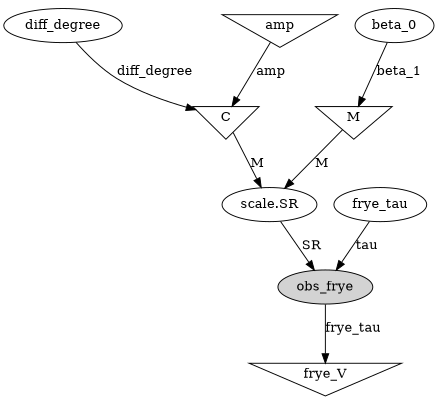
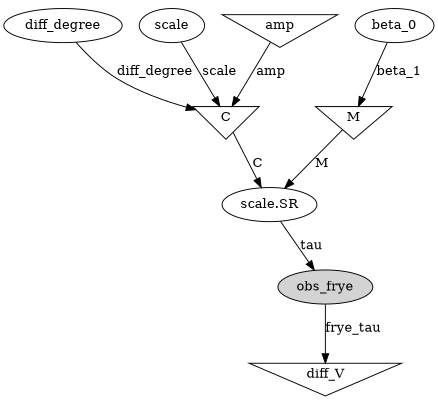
none -> (172, 26)
(258, 163) -> (258, 163)
(380, 205) -> none
(312, 246) -> (312, 246)
(325, 374) -> (325, 374)
